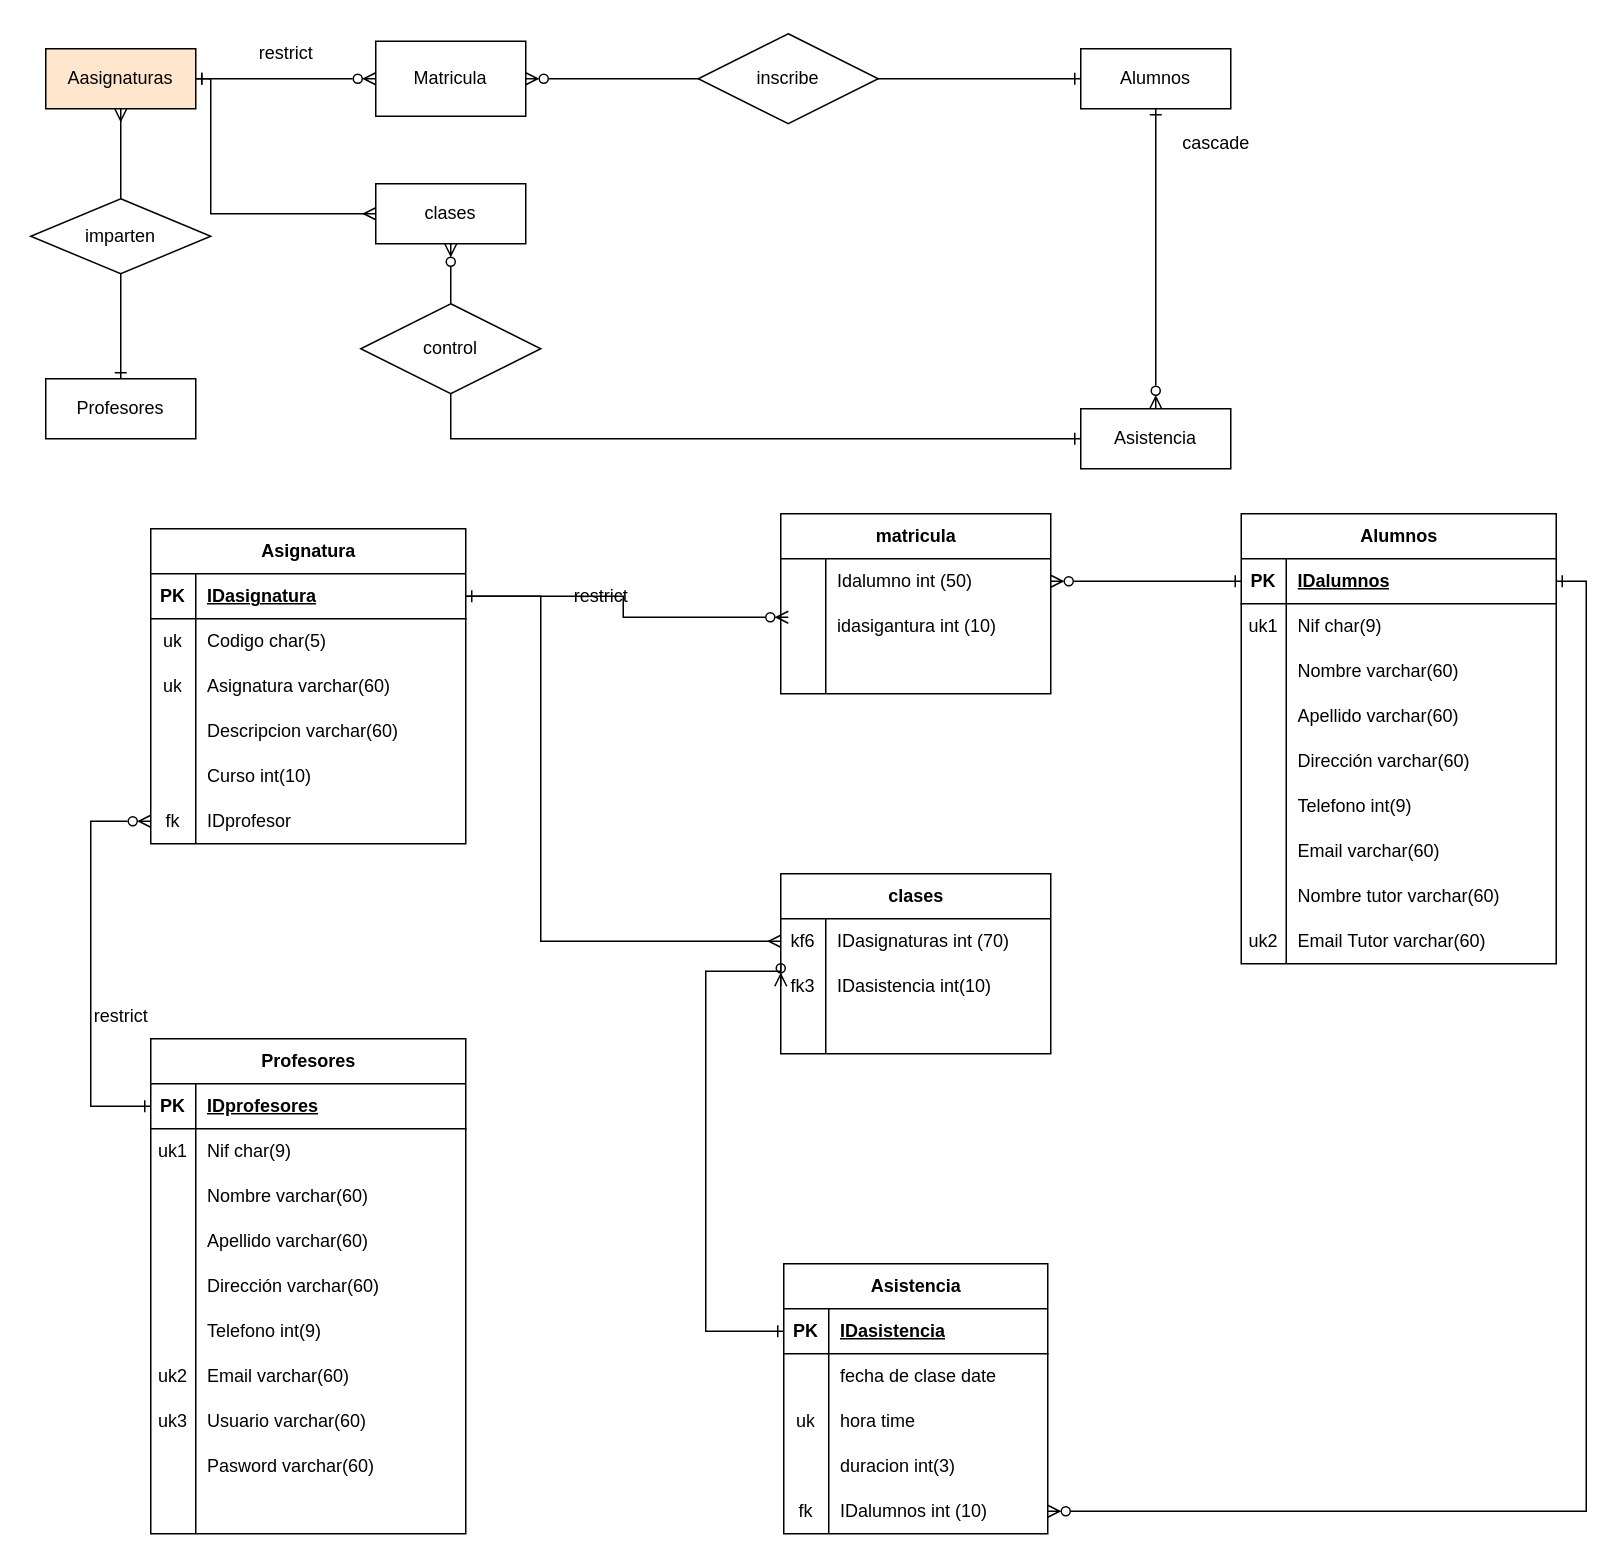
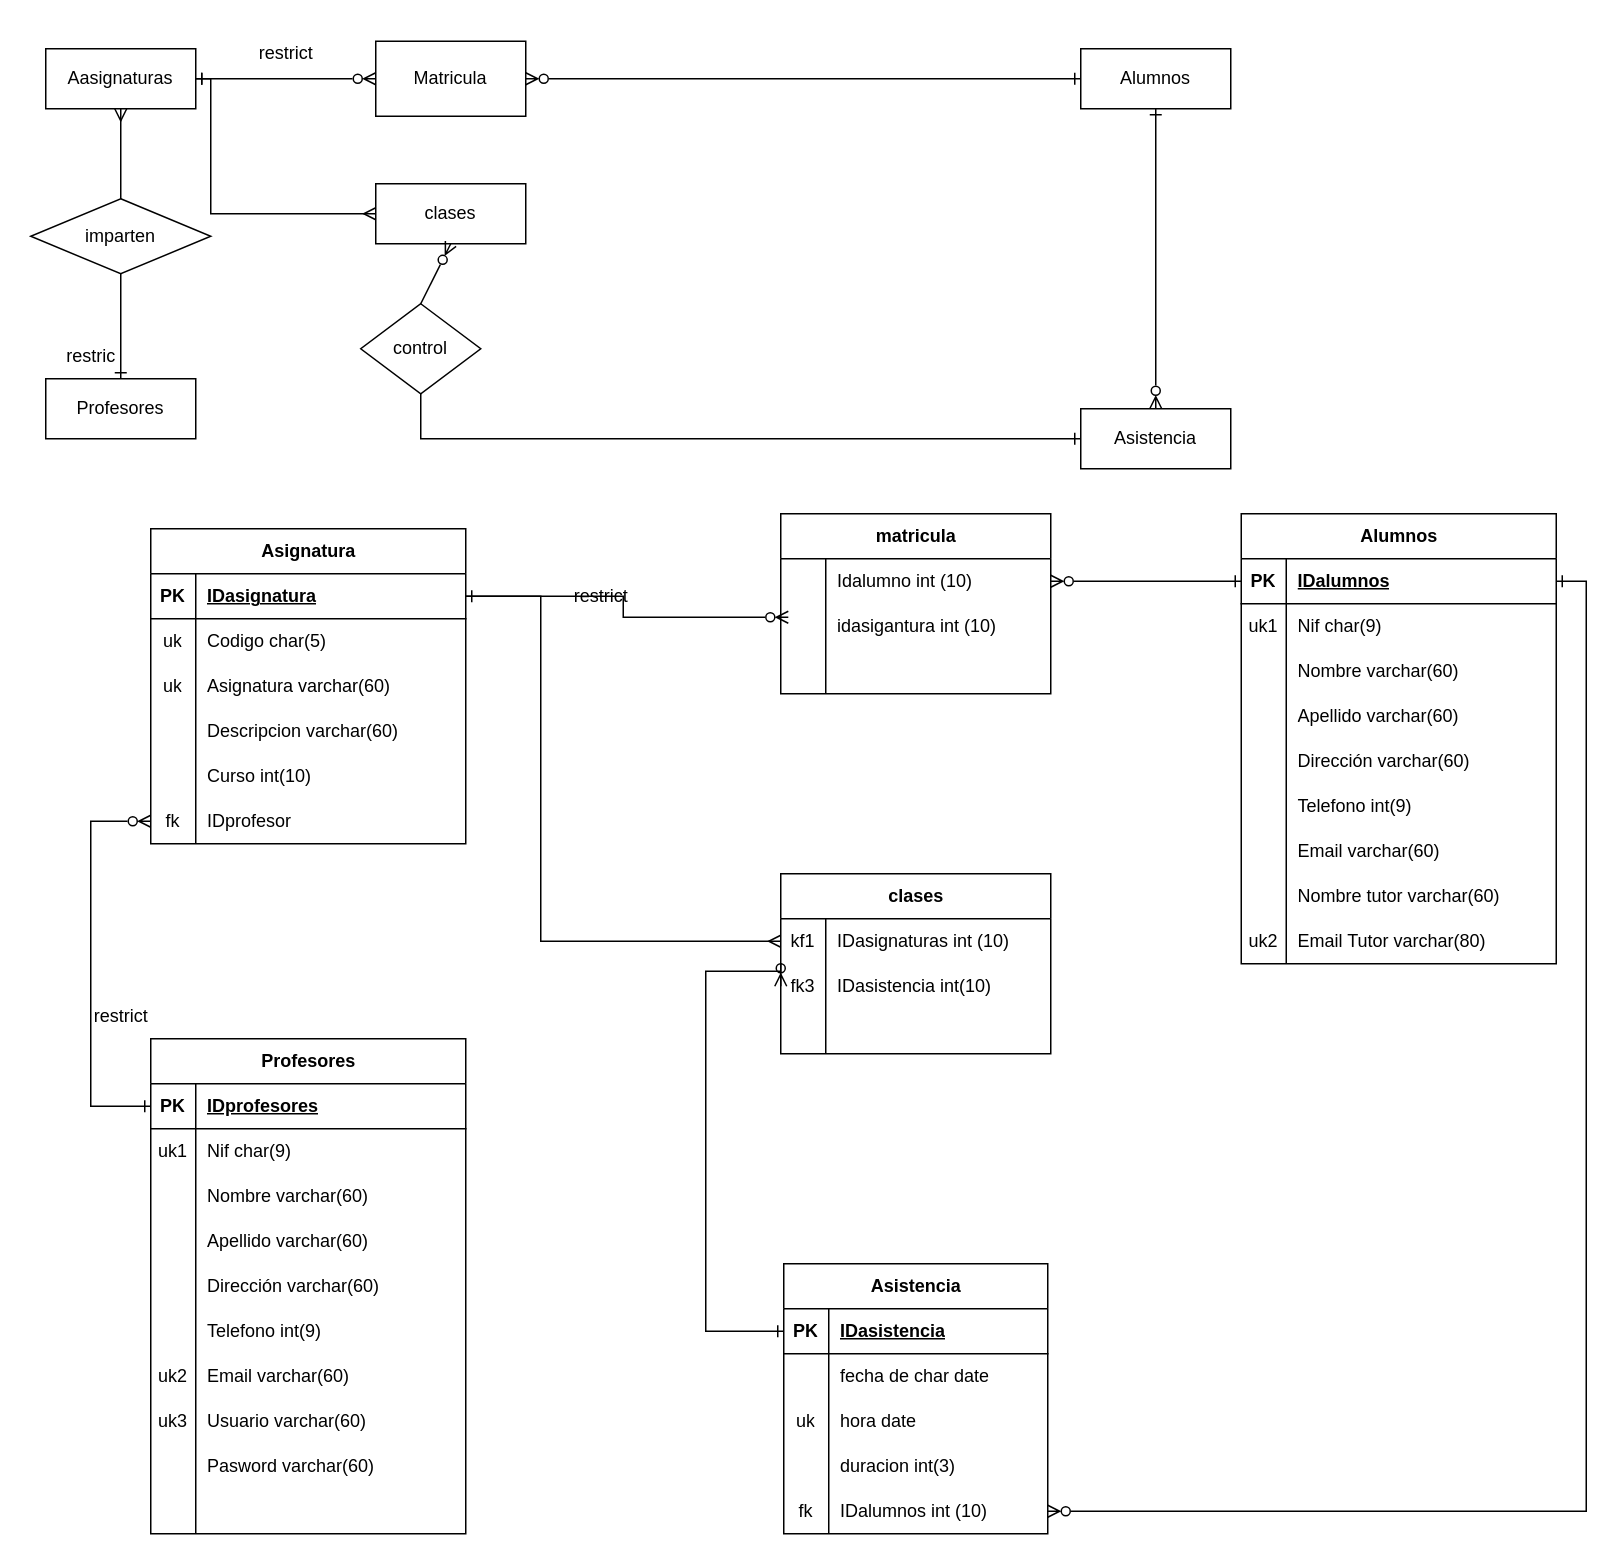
(121, 79) -> (121, 79)
(788, 79) -> none
(1216, 143) -> none
(451, 349) -> (421, 349)
none -> (91, 356)
(914, 581) -> (914, 581)
(803, 941) -> (803, 941)
(939, 941) -> (939, 941)
(1405, 941) -> (1405, 941)
(927, 1376) -> (924, 1376)
(881, 1421) -> (884, 1421)
